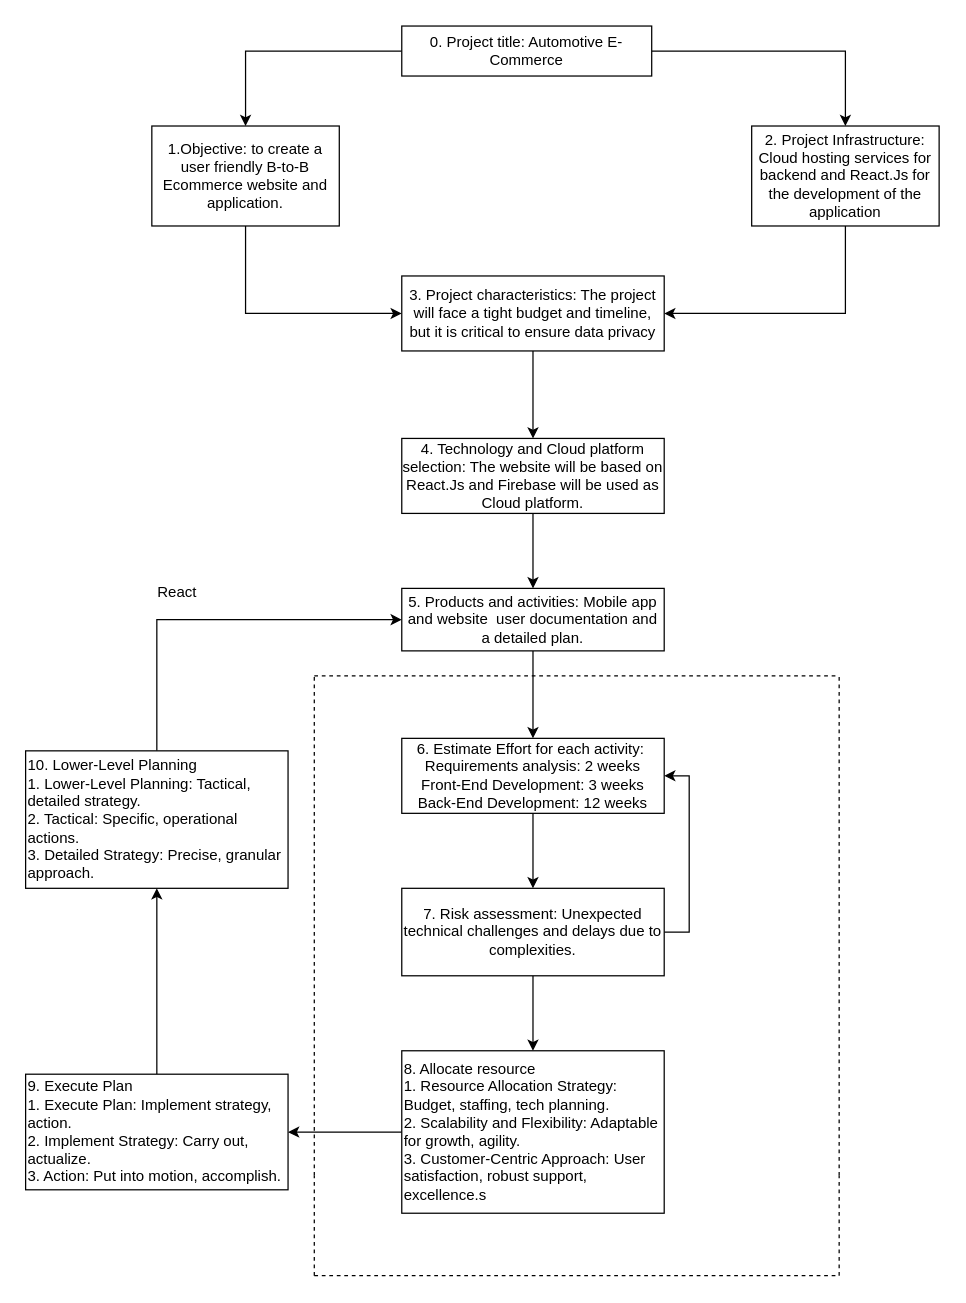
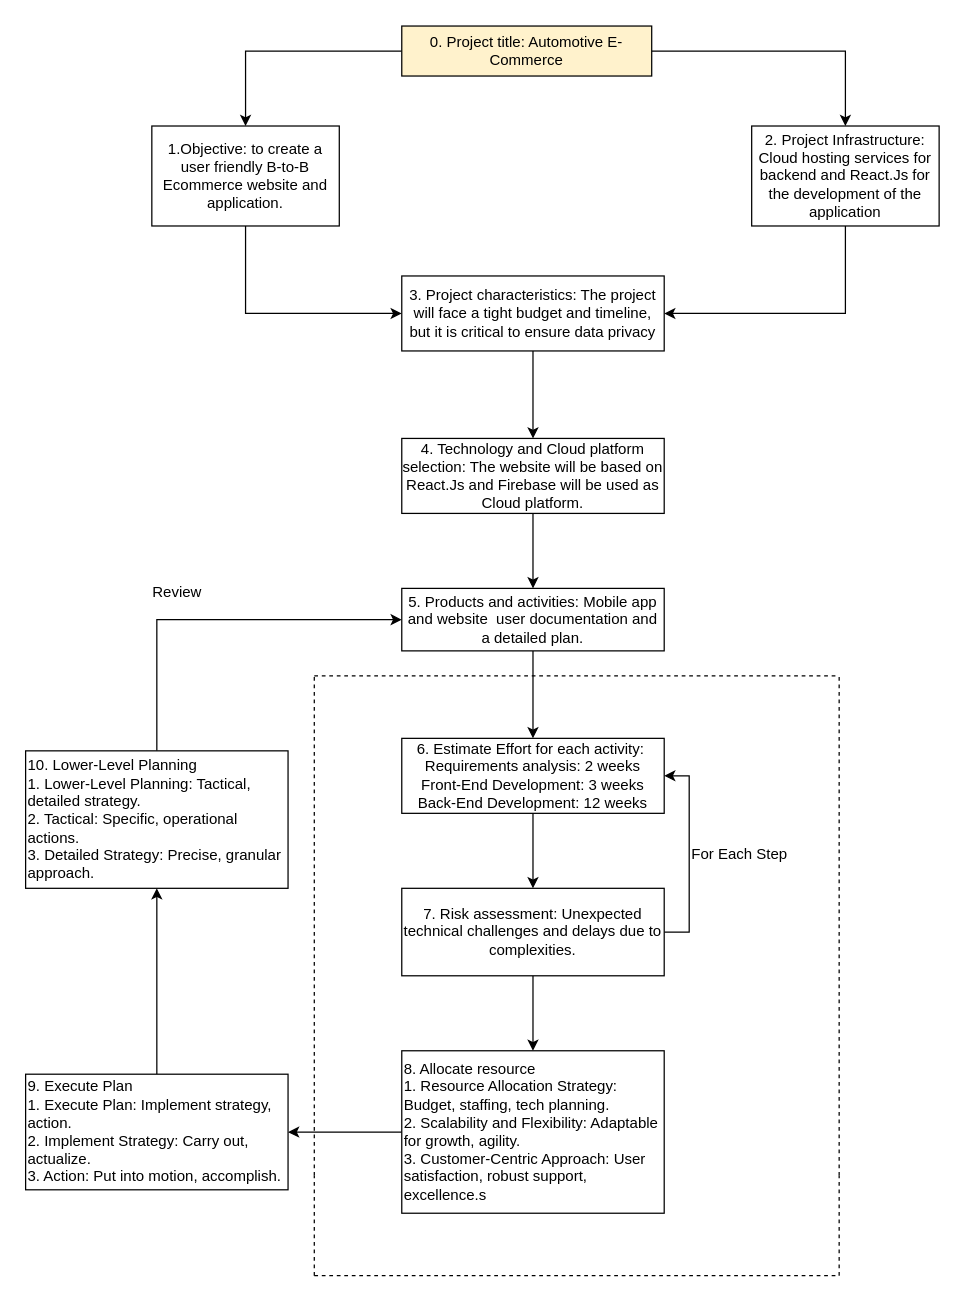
(527, 51) -> (527, 51)
(178, 592) -> (178, 592)
none -> (739, 854)
